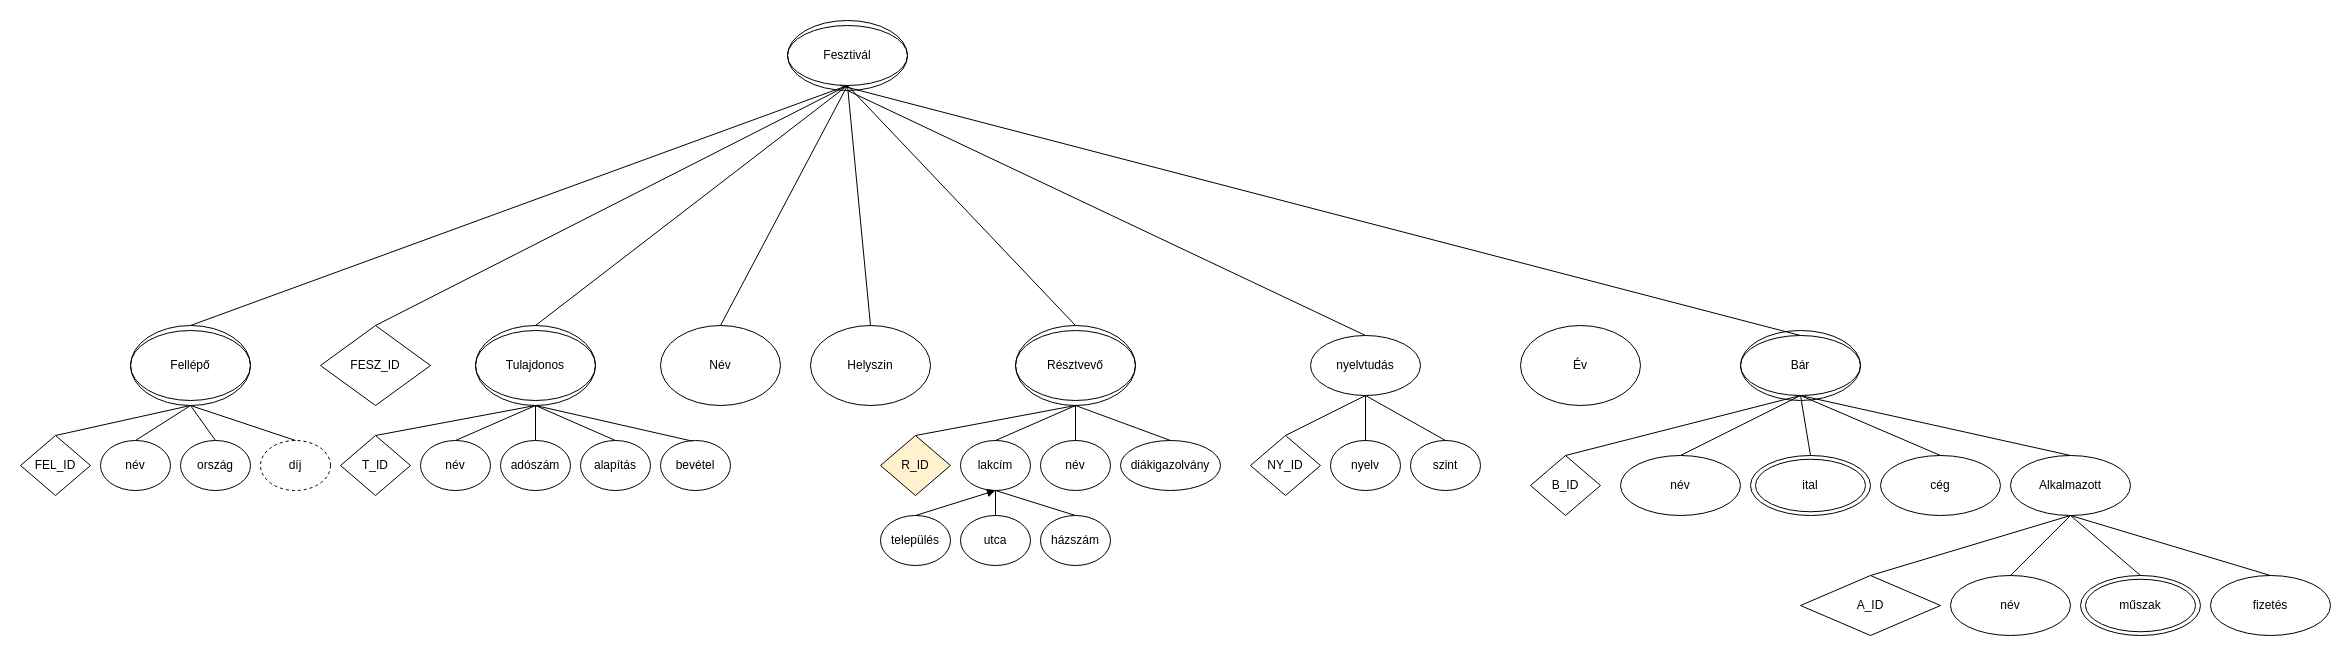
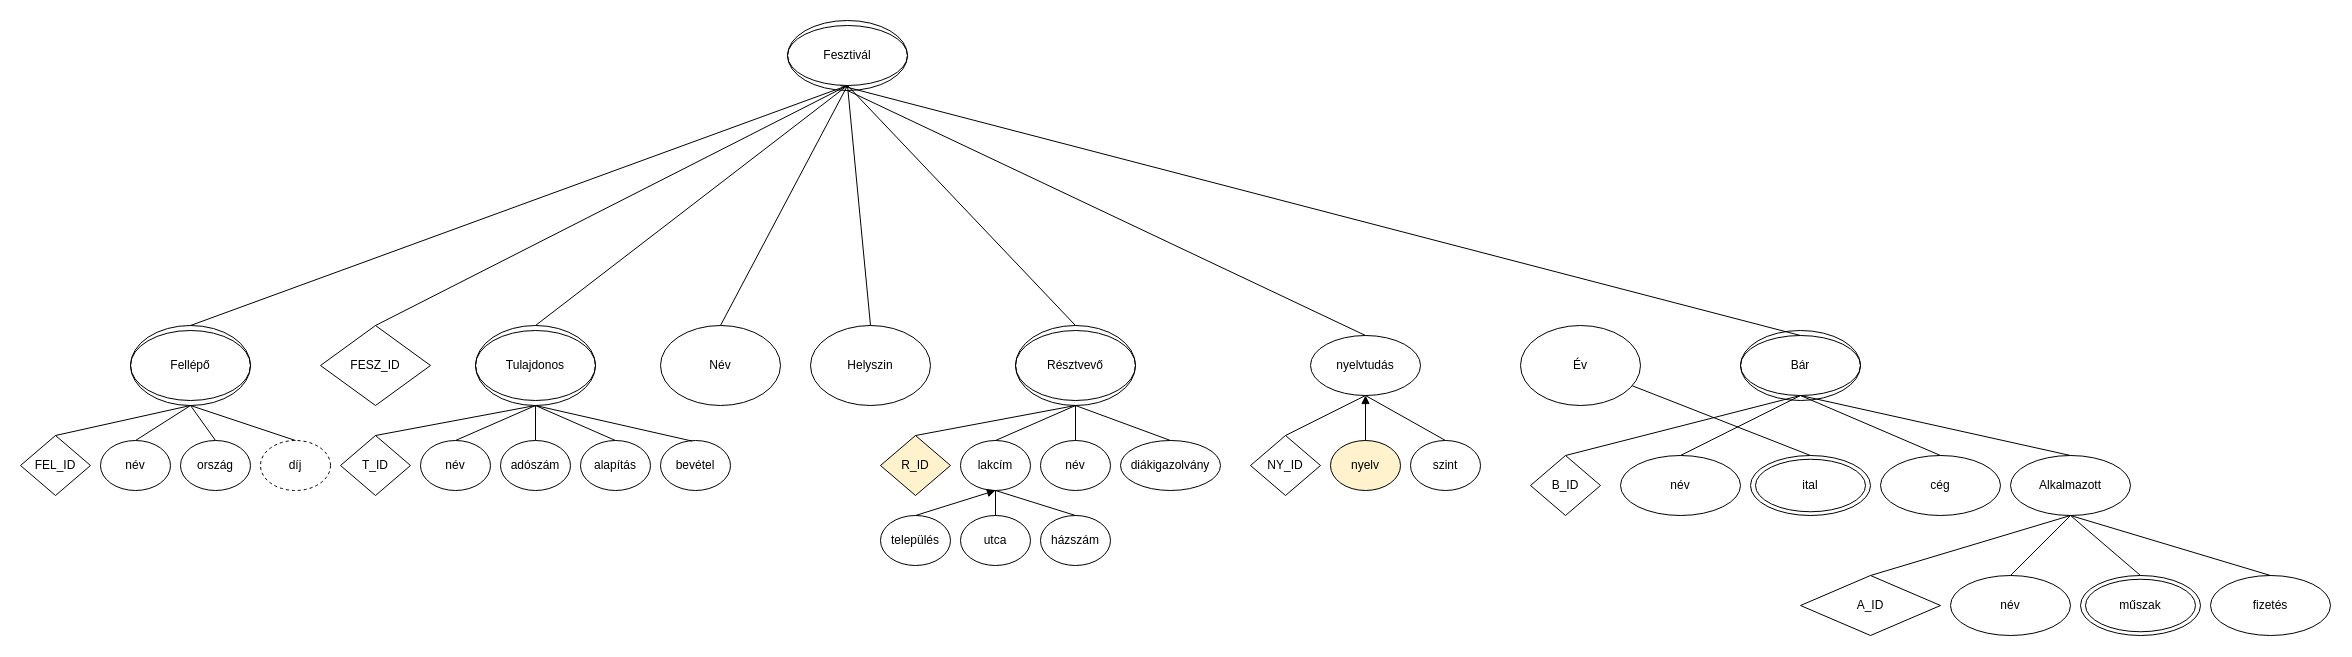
(1366, 402) -> (1366, 405)
(1806, 427) -> (1722, 421)
(1366, 466) -> (1366, 466)
